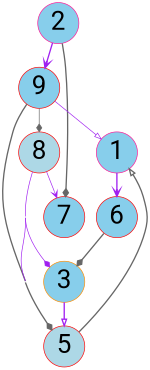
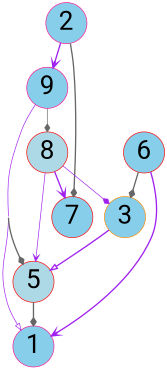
(39, 88) -> (47, 88)
(117, 181) -> (134, 267)
(50, 182) -> (59, 182)
(134, 260) -> (33, 310)
